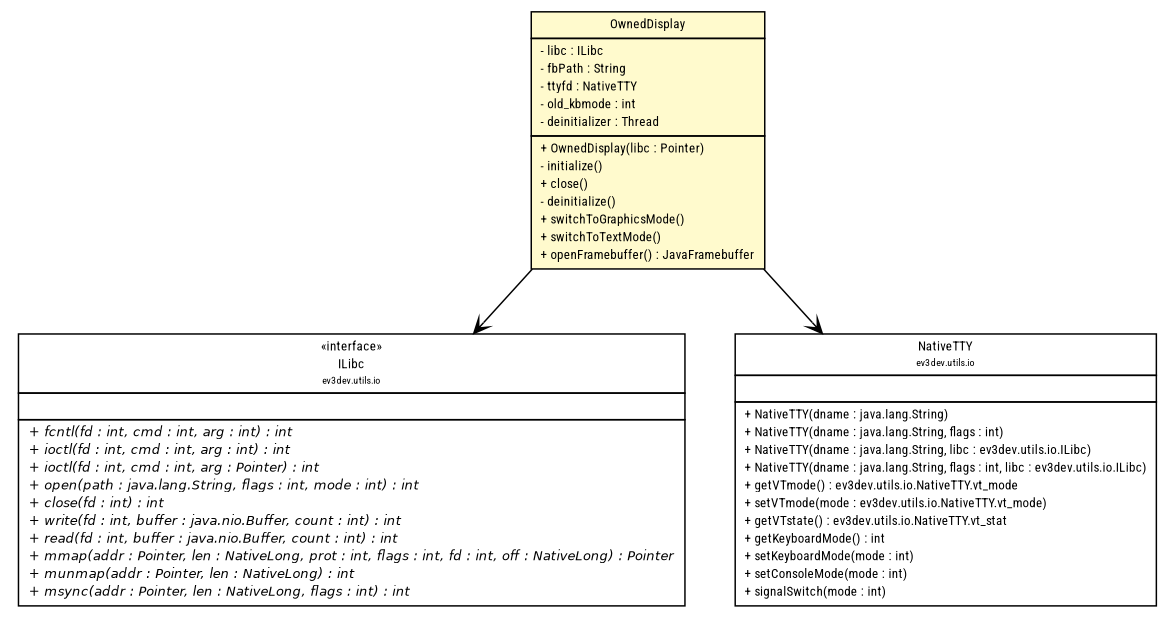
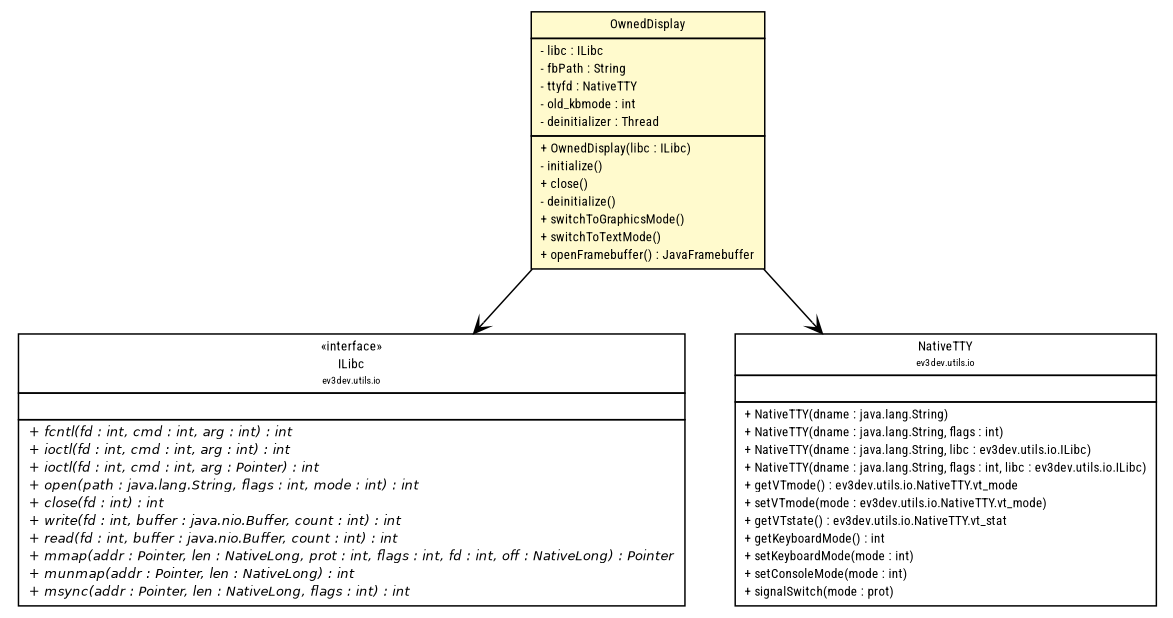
(623, 149) -> (616, 149)
(816, 592) -> (819, 592)
